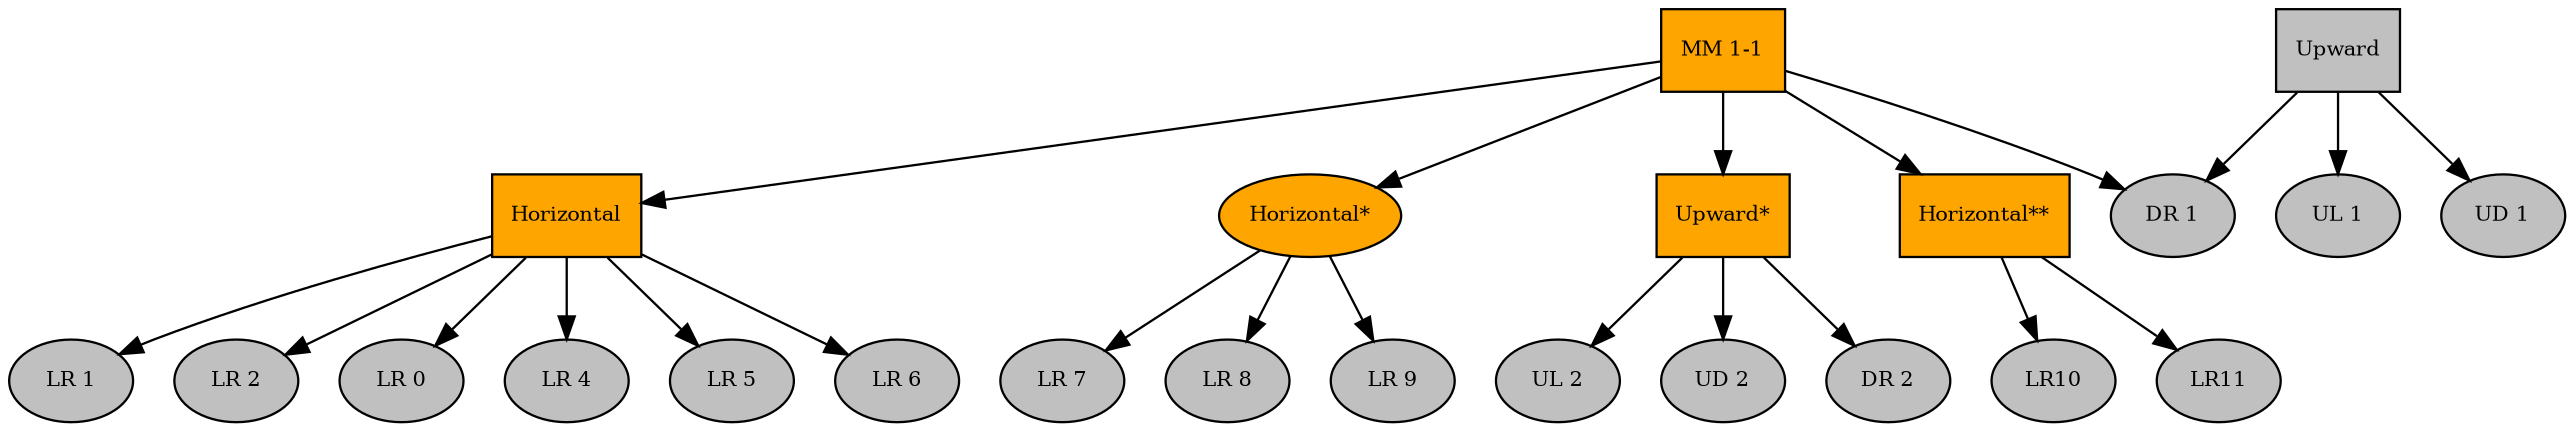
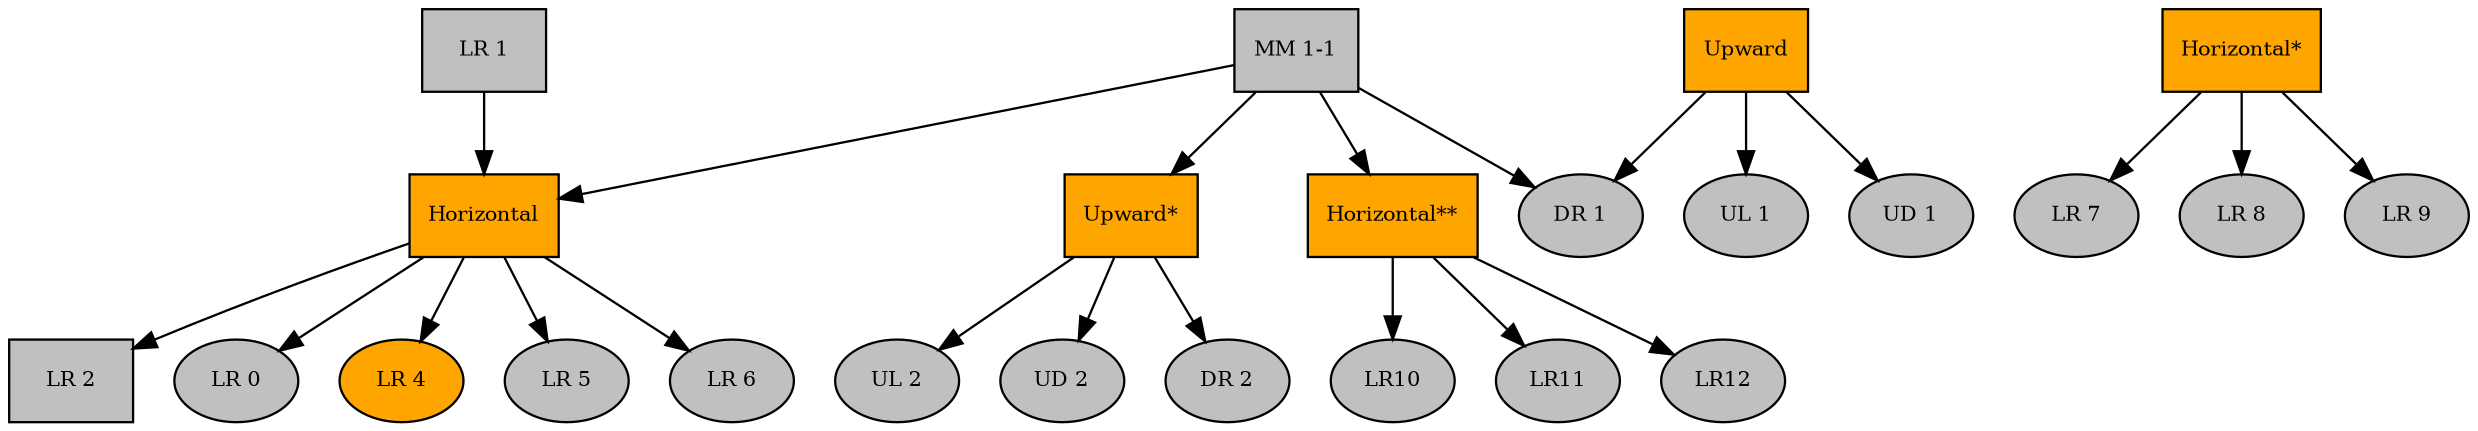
(1723, 50) -> (1296, 50)
(2338, 50) -> (1746, 50)
(1530, 128) -> none
(1310, 216) -> (2242, 50)
(315, 286) -> (484, 122)
(71, 381) -> (484, 50)
(236, 381) -> (71, 381)
(567, 381) -> (402, 381)
none -> (1723, 381)
